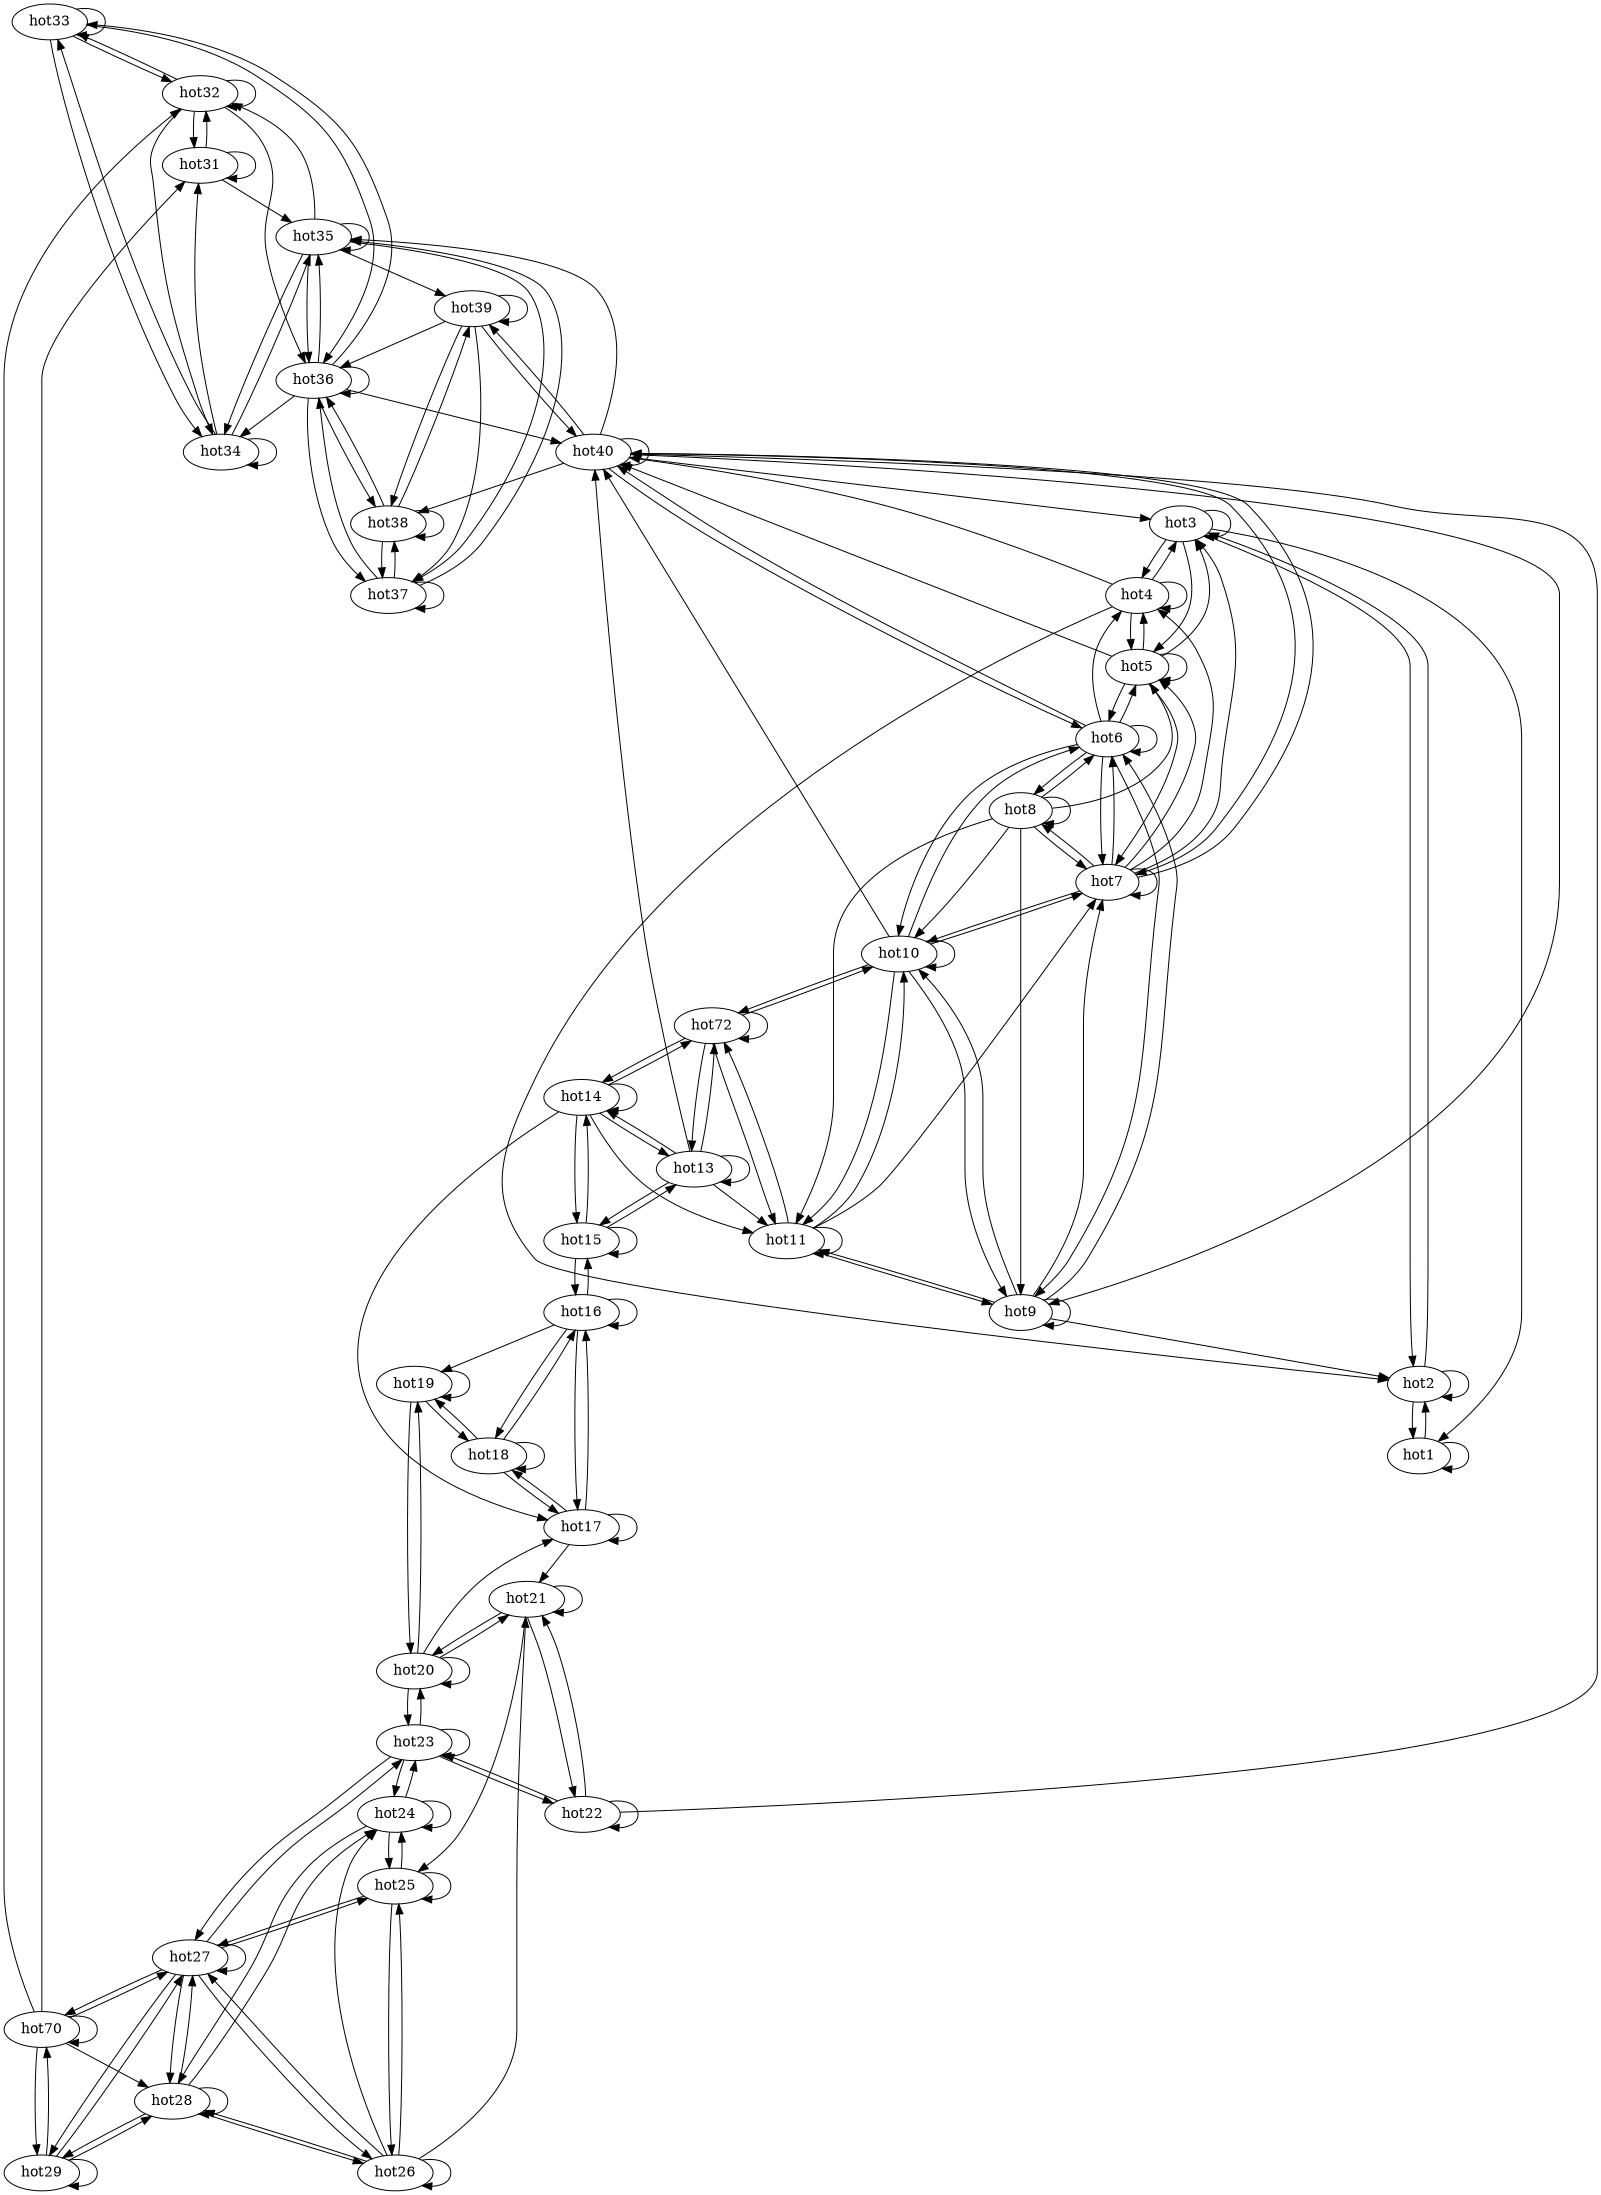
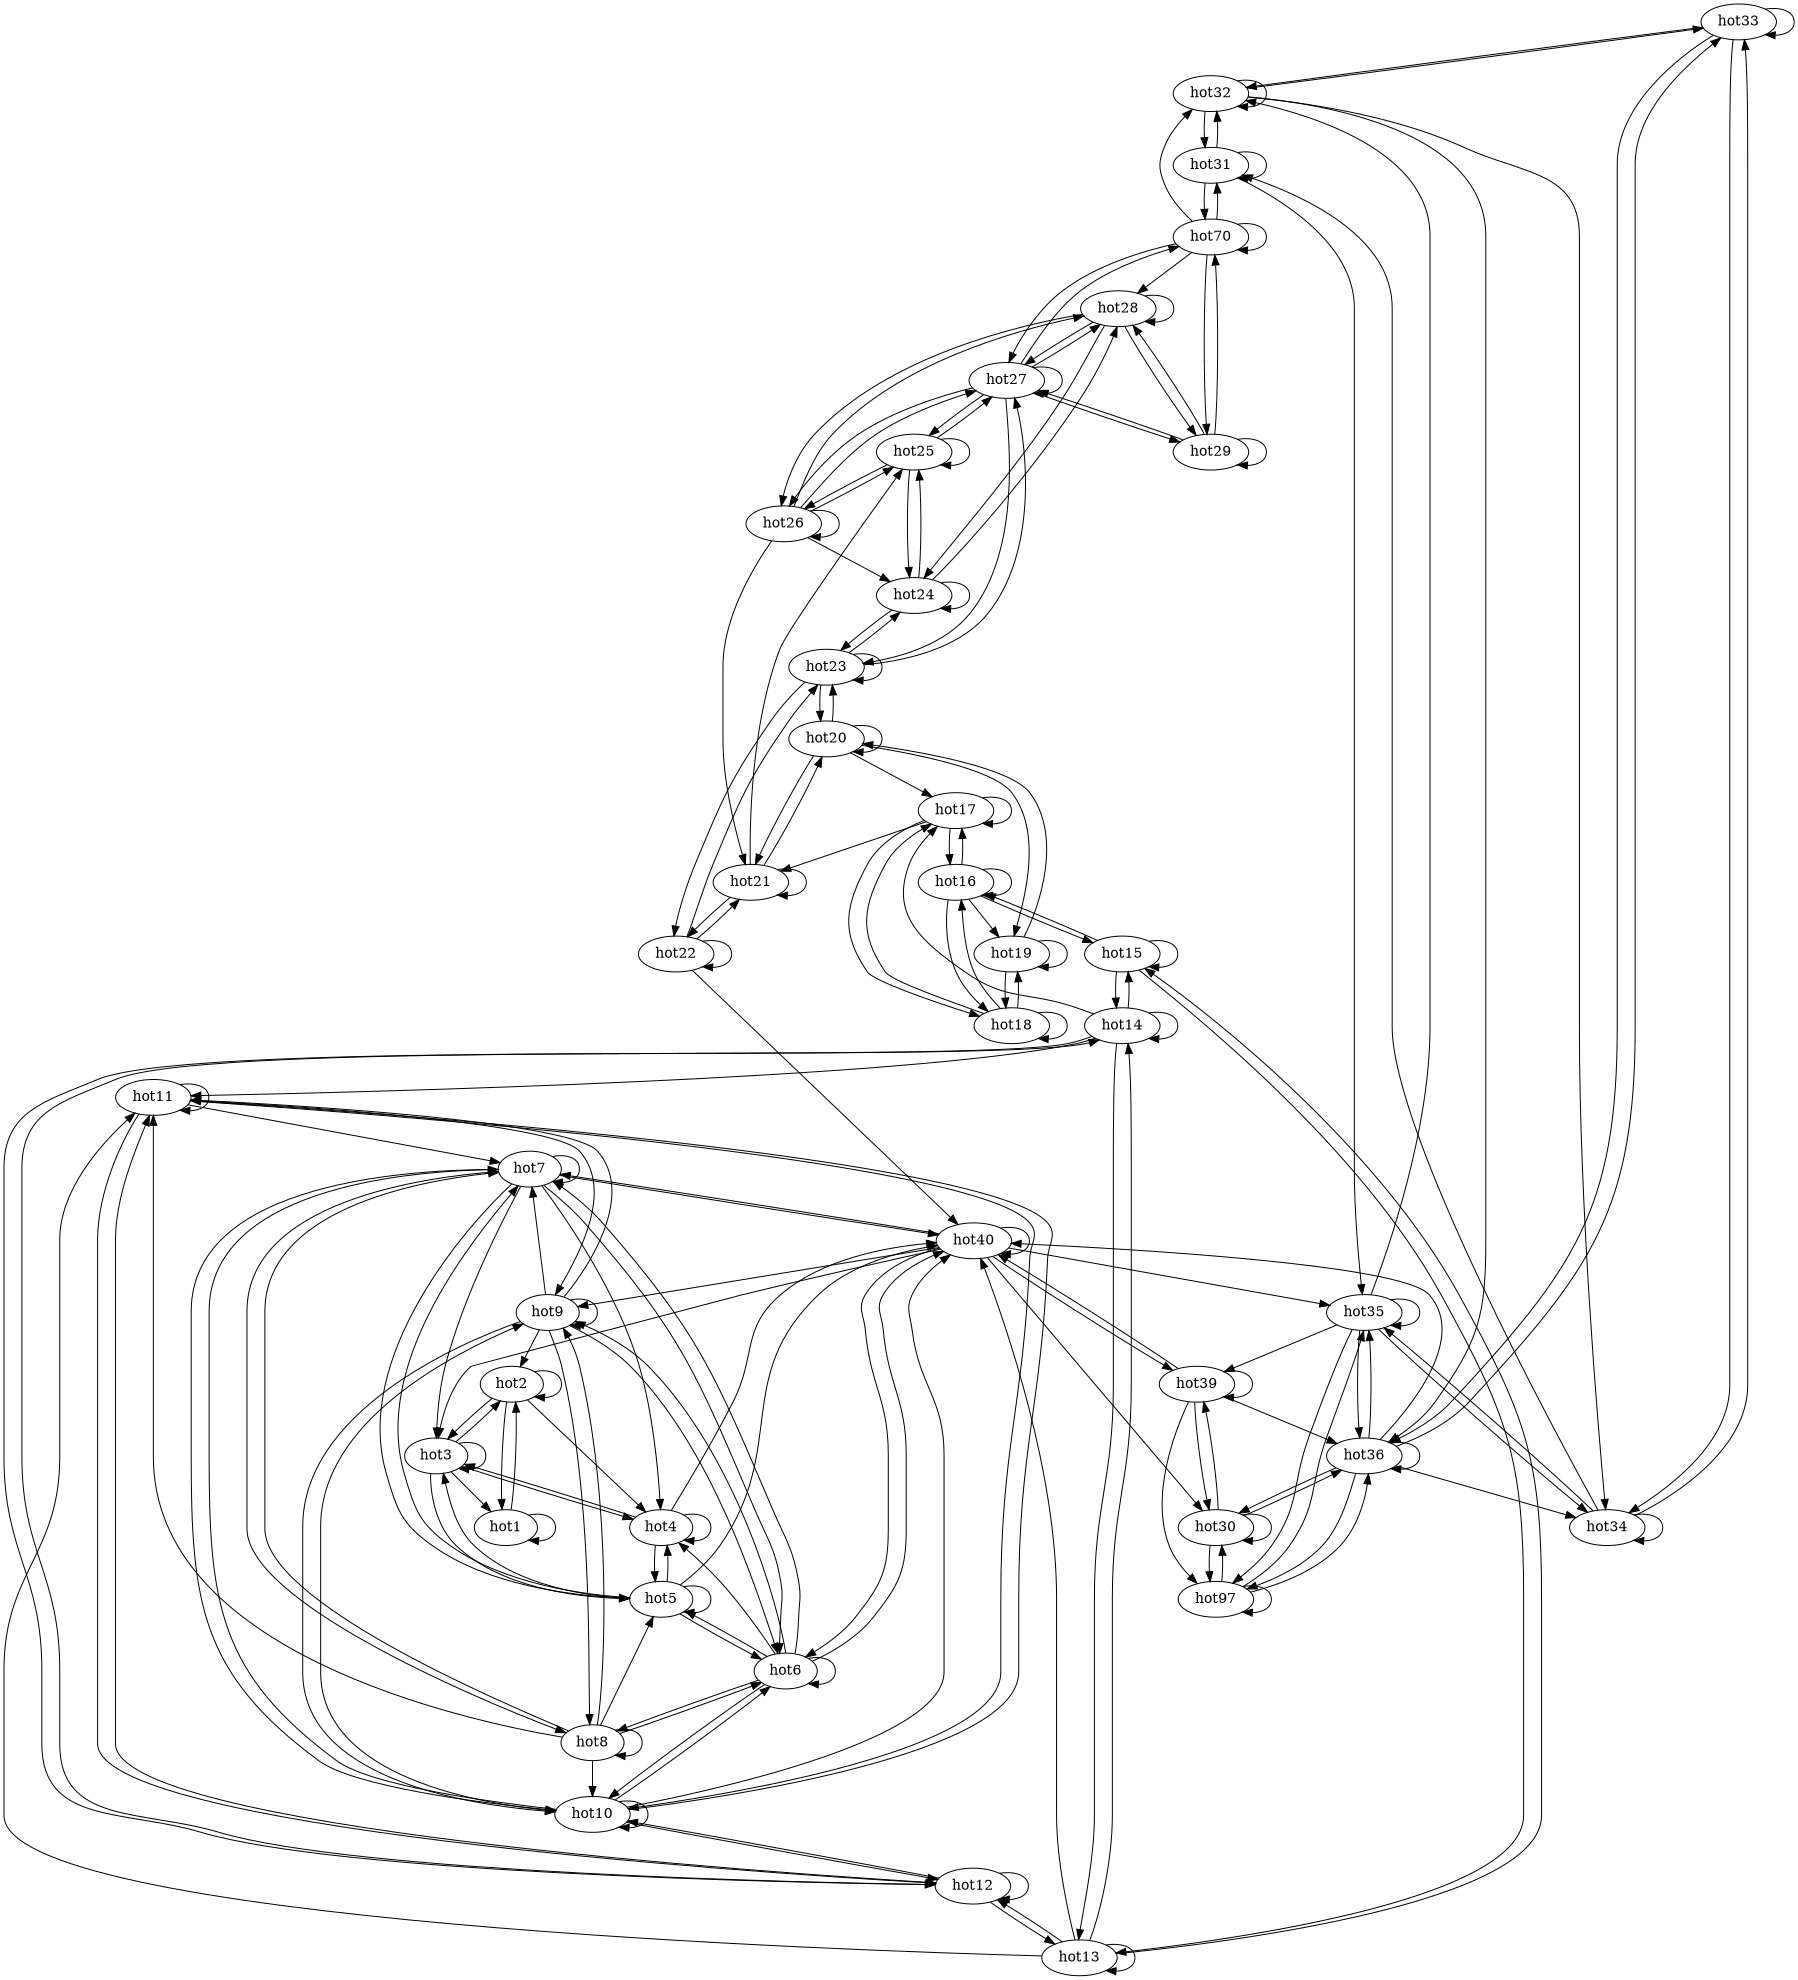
none -> (1204, 196)
(388, 524) -> (1216, 1528)
(388, 596) -> (1216, 1599)
(712, 1026) -> (973, 1886)
(508, 1216) -> (583, 1453)
none -> (584, 1521)
